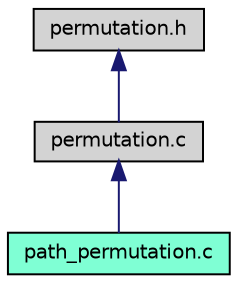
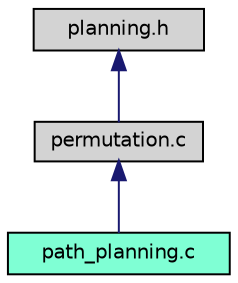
(119, 30) -> (119, 30)
(119, 254) -> (119, 254)
